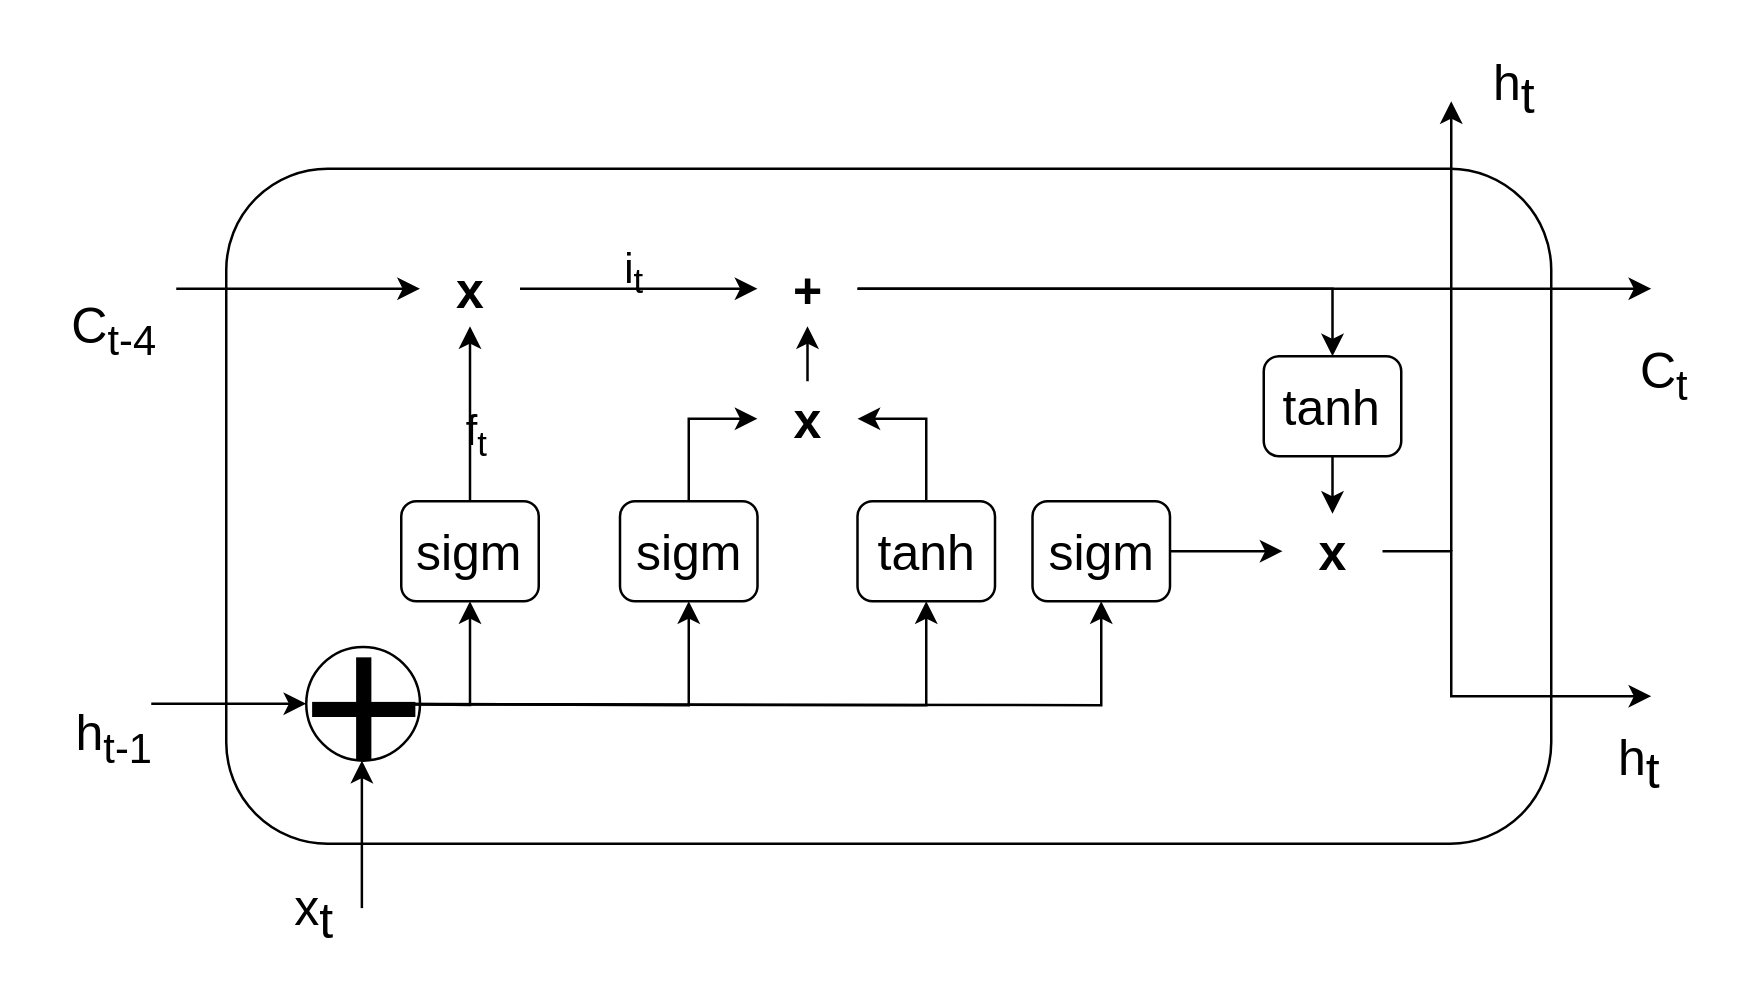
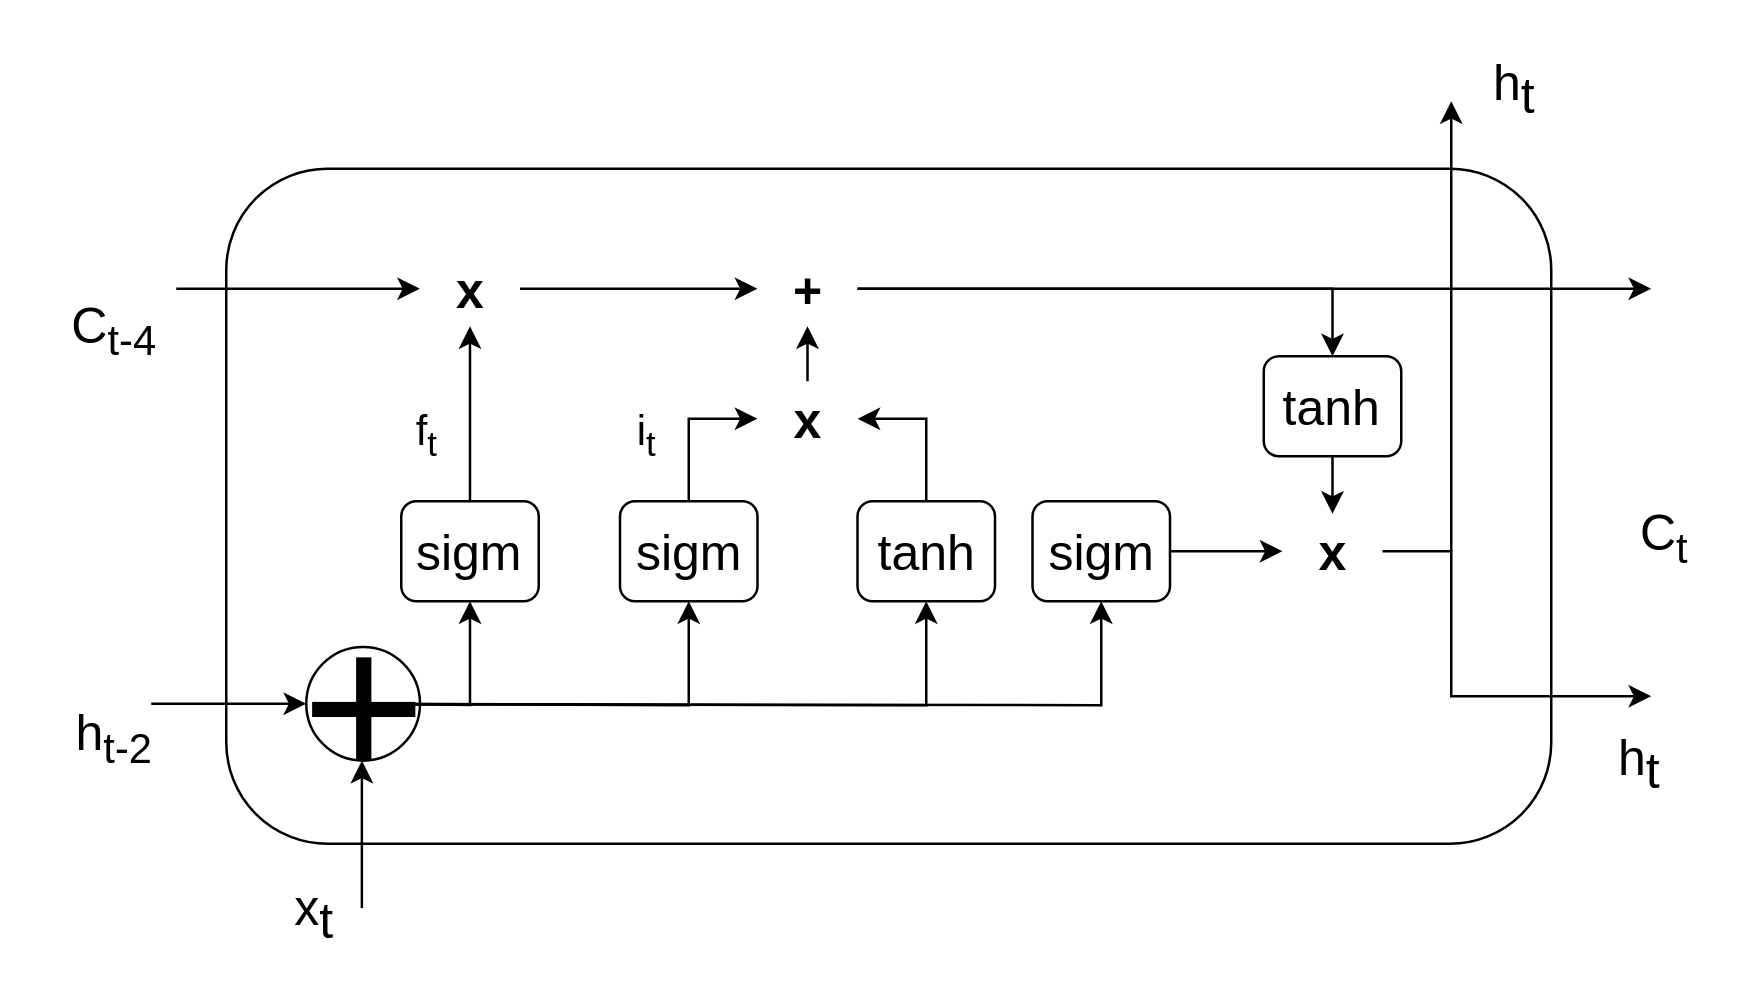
(633, 269) -> (645, 431)
(1664, 376) -> (1664, 539)
(476, 431) -> (426, 431)
(115, 739) -> (115, 739)
